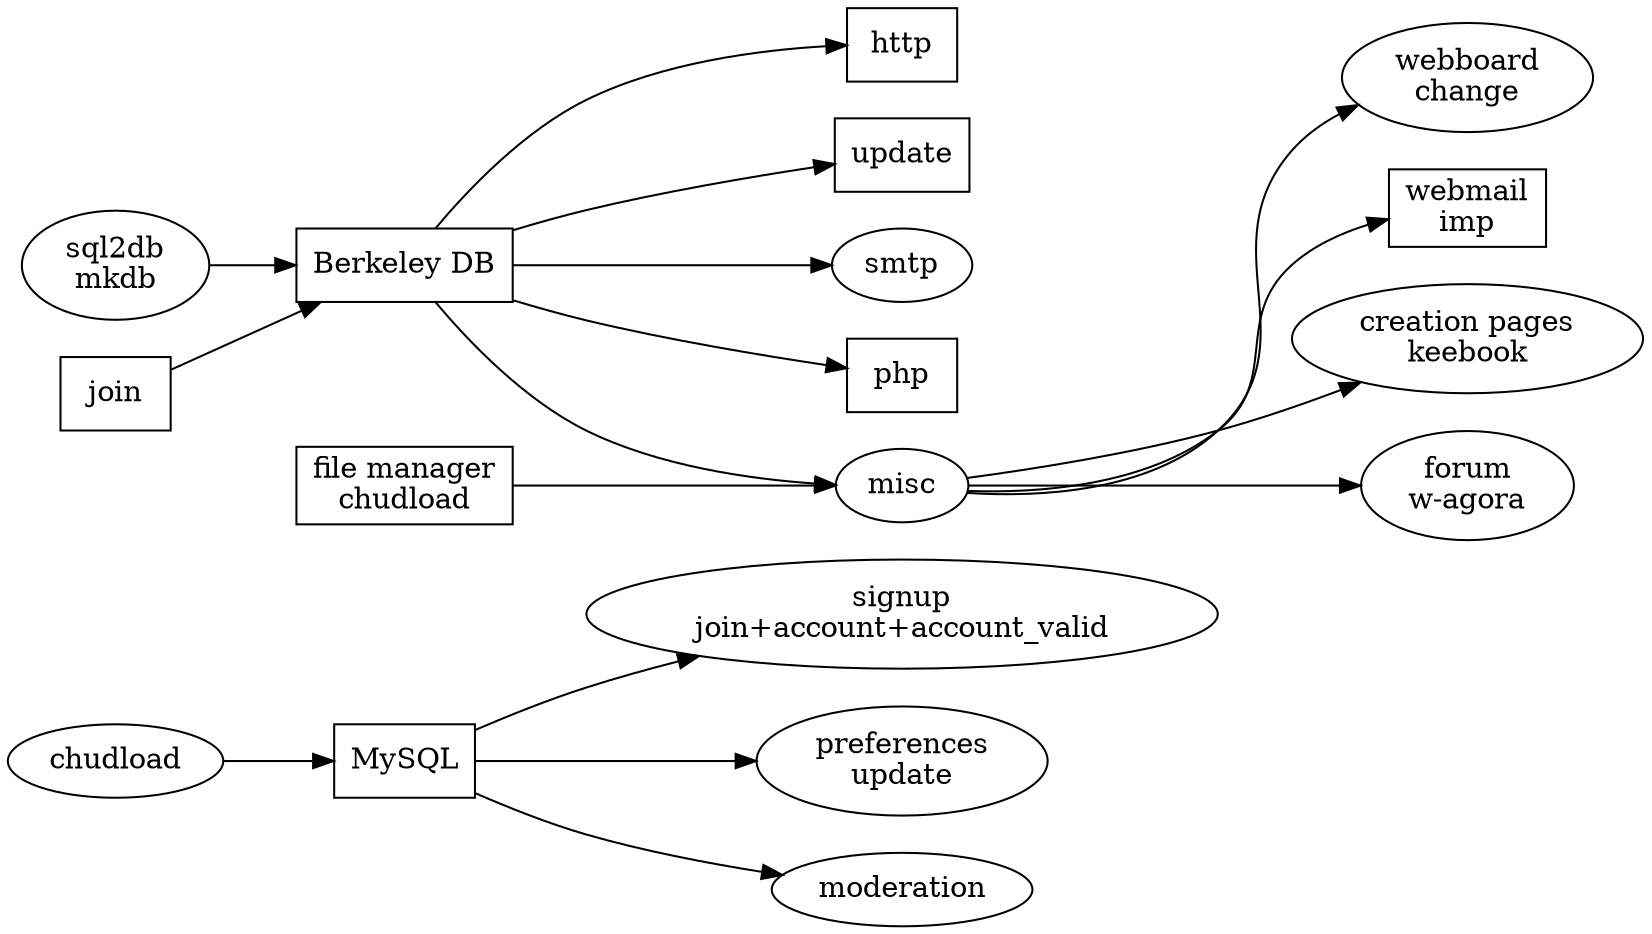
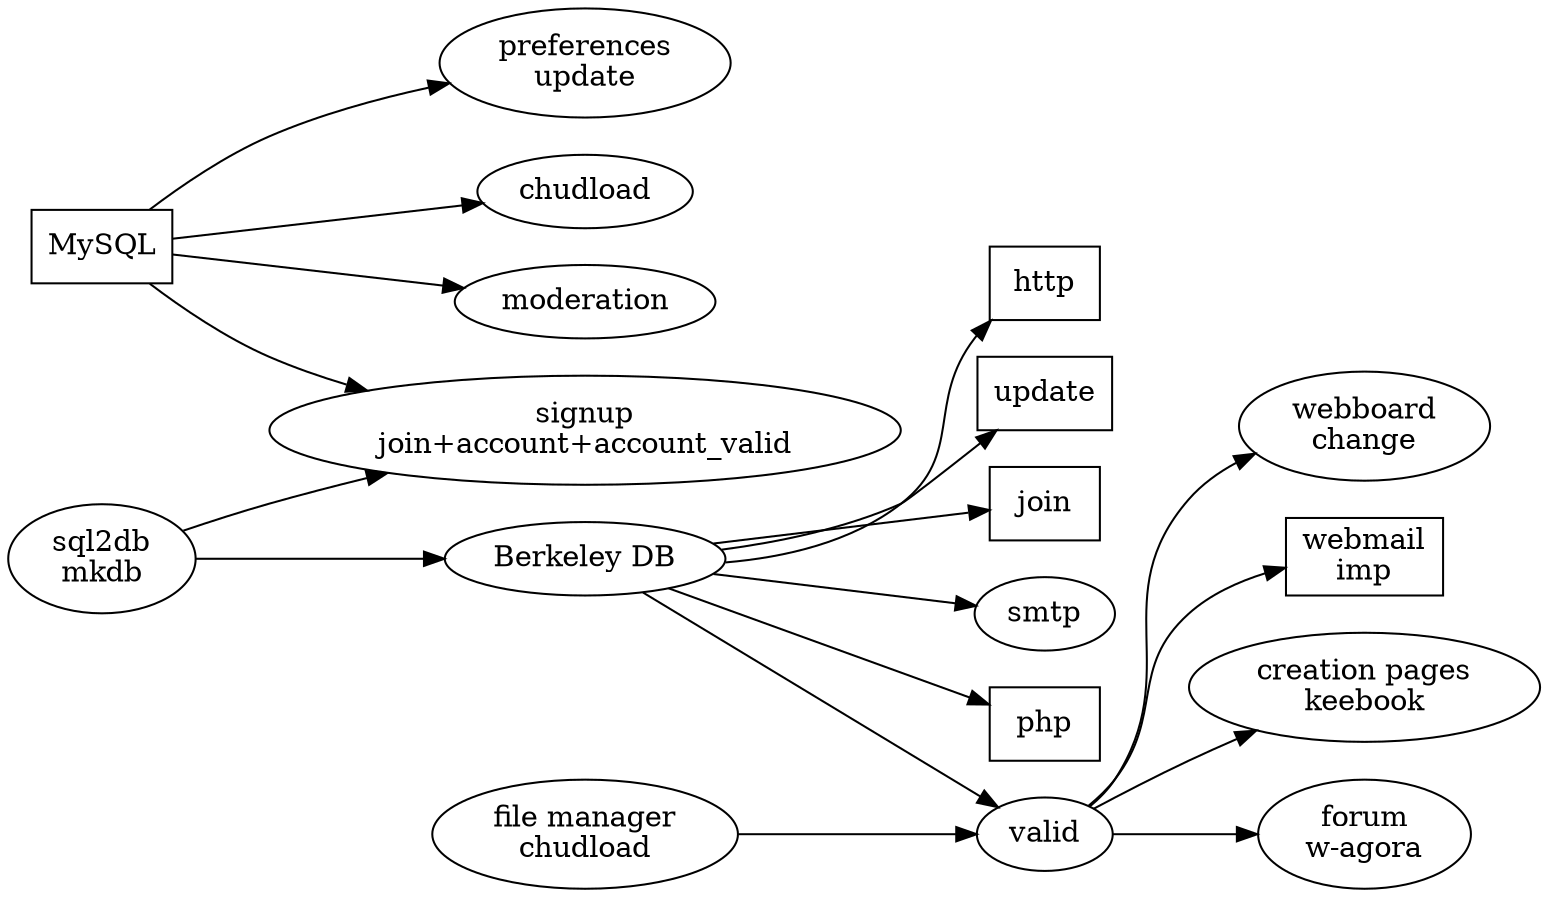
(405, 265) -> (585, 559)
(236, 340) -> (898, 521)
(405, 486) -> (585, 834)
(902, 486) -> (1045, 834)
none -> (274, 502)
(268, 761) -> (317, 222)
